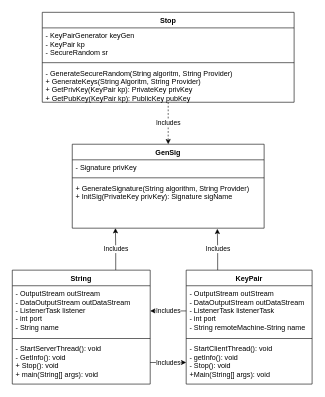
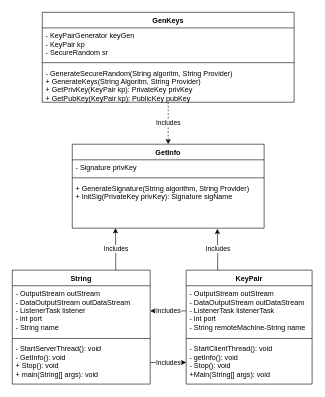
(168, 20) -> (168, 20)
(168, 152) -> (168, 152)
